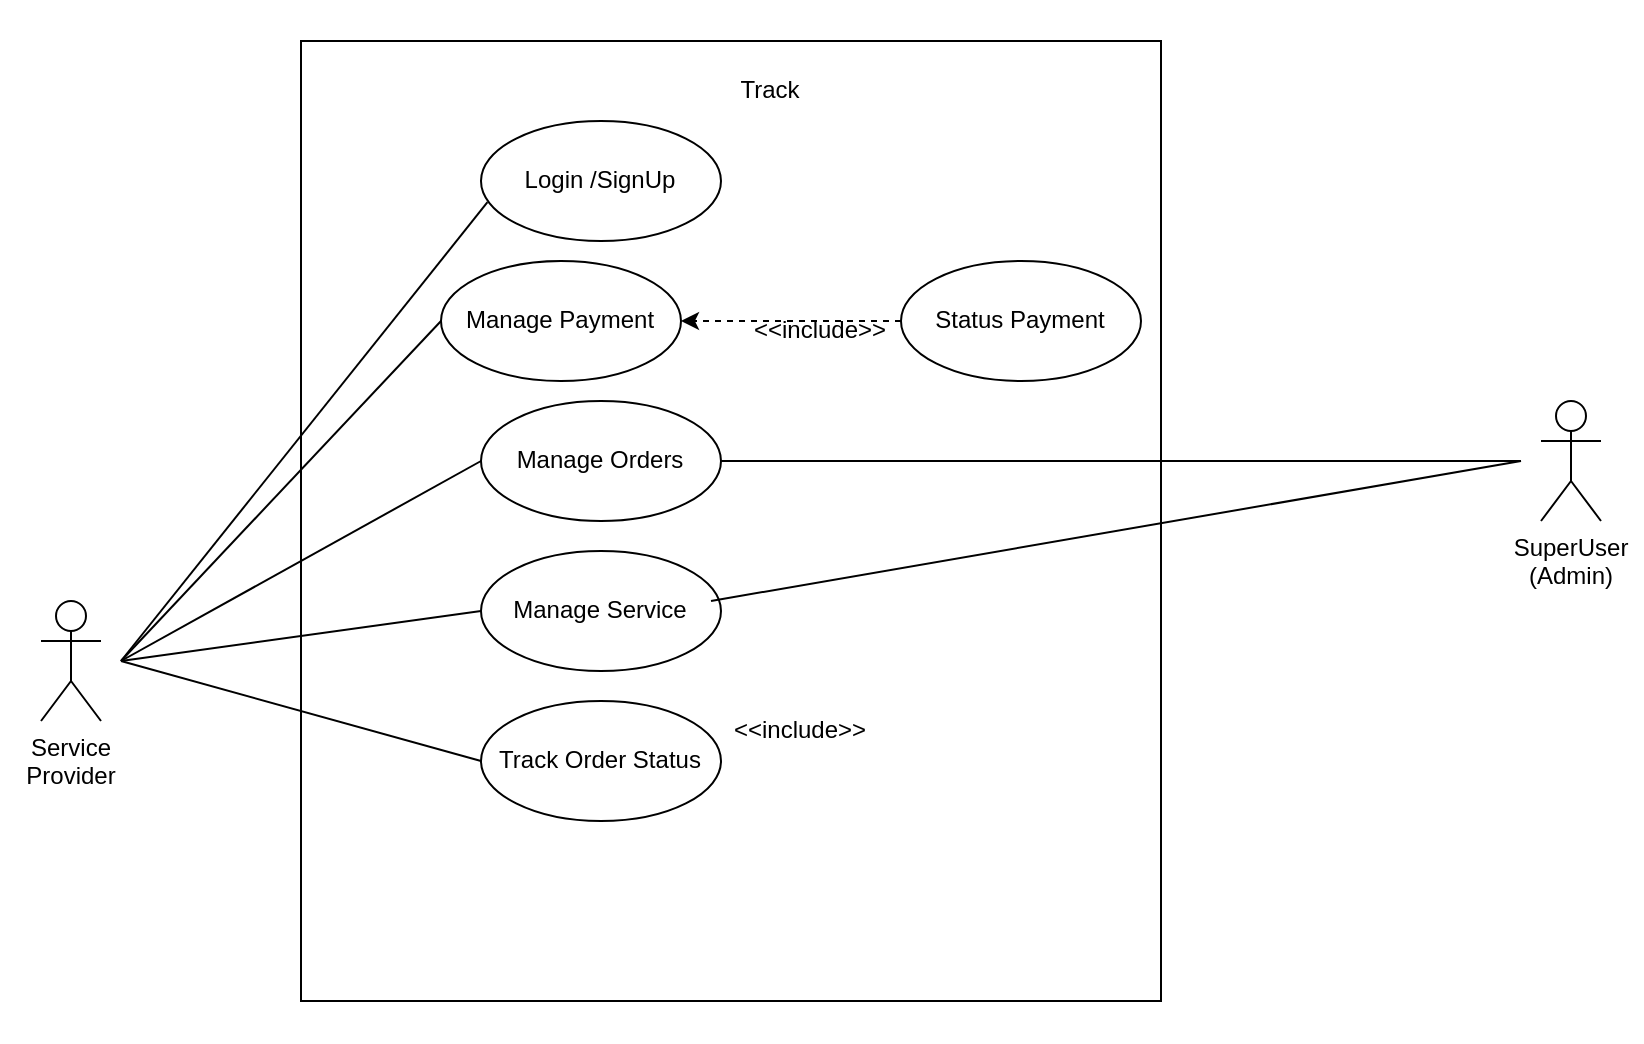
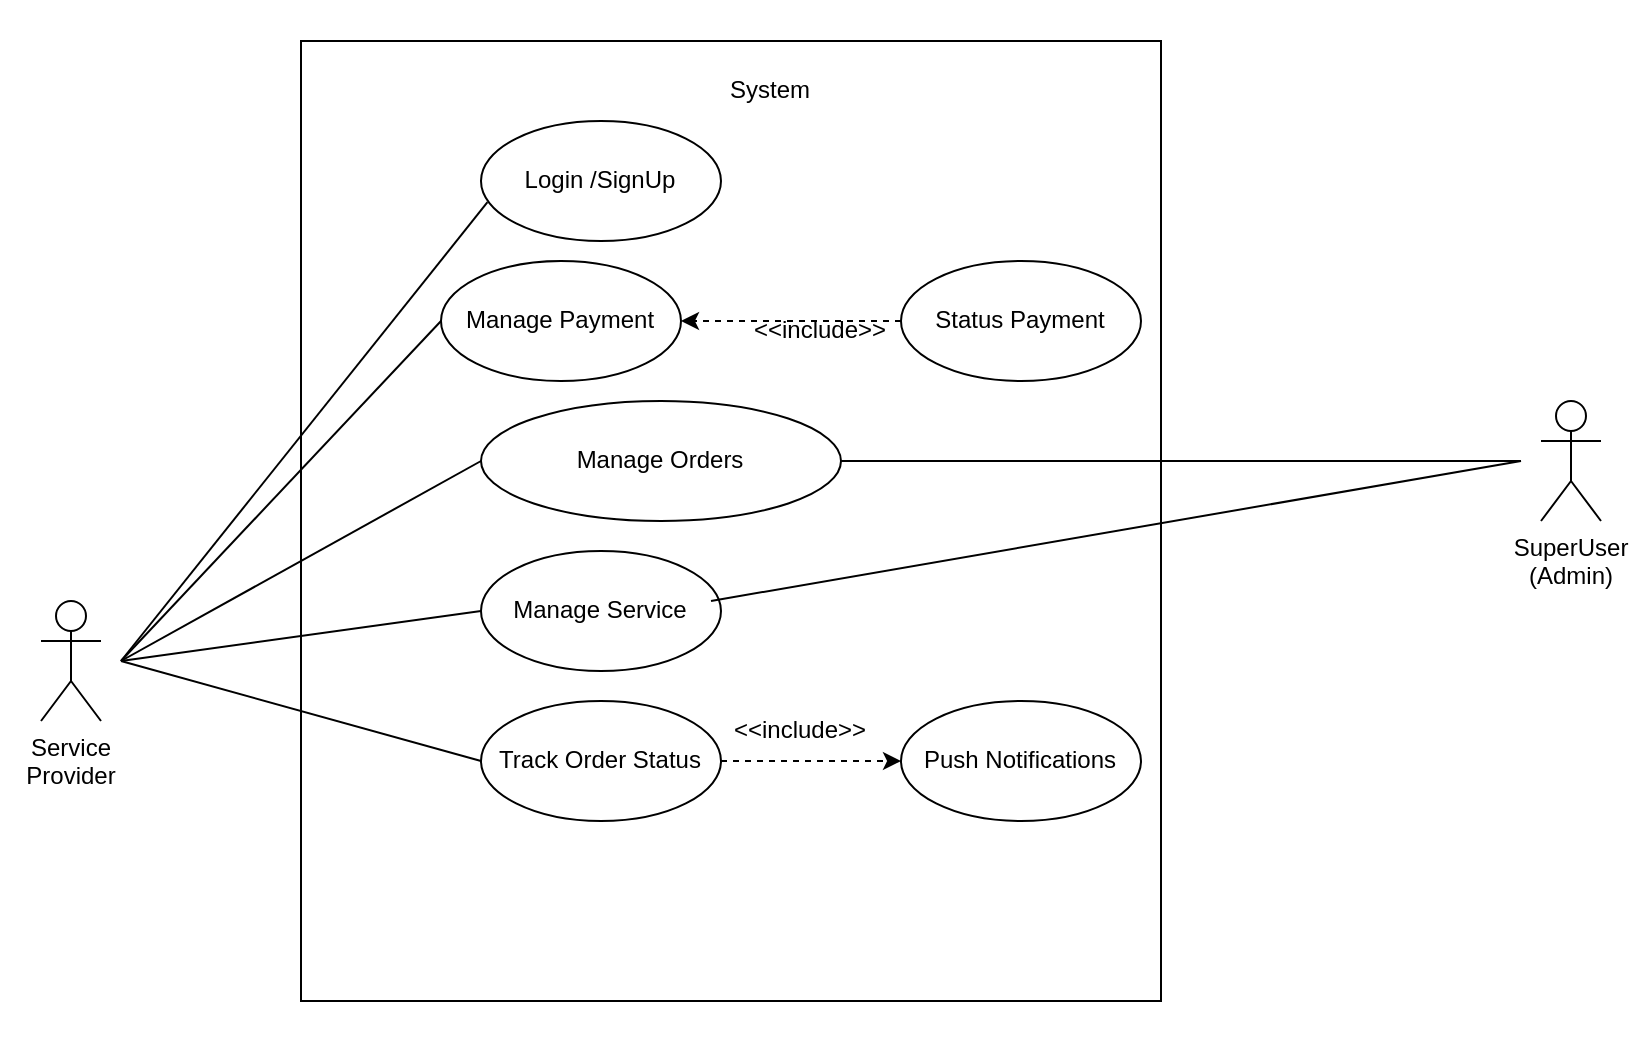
(771, 91) -> (771, 91)
(601, 461) -> (661, 461)
none -> (804, 761)
none -> (1021, 761)
